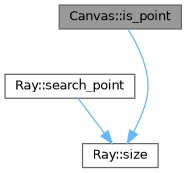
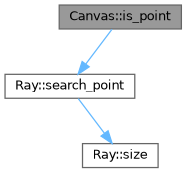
(148, 80) -> (99, 47)
